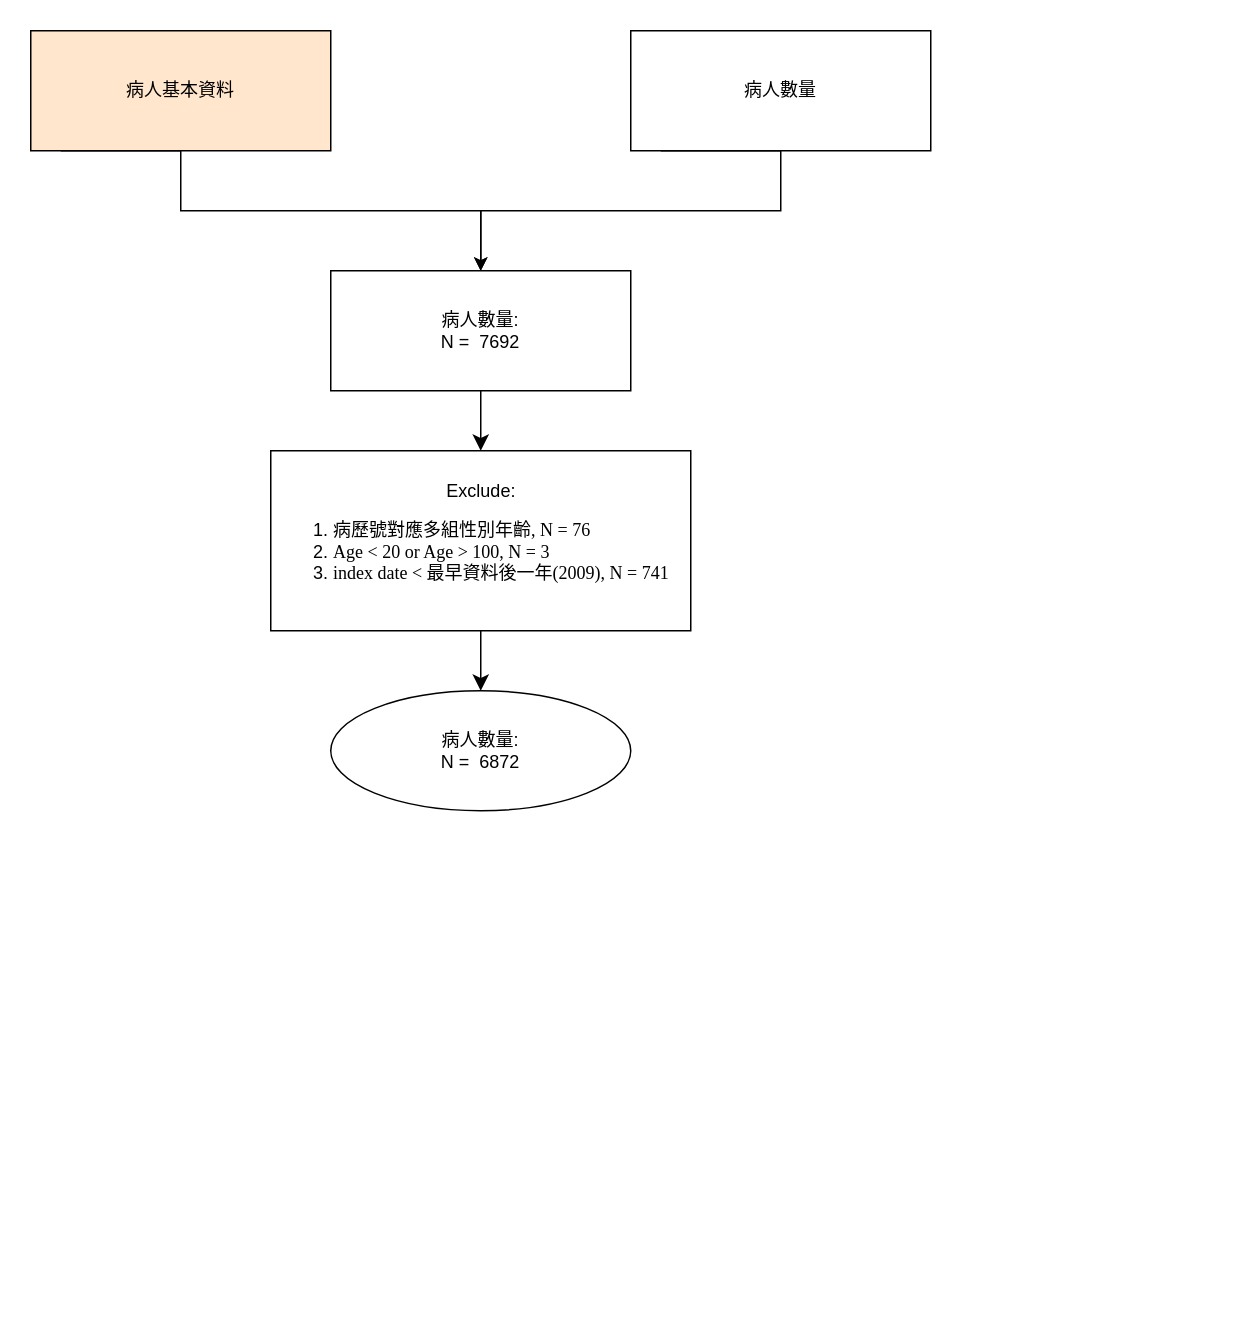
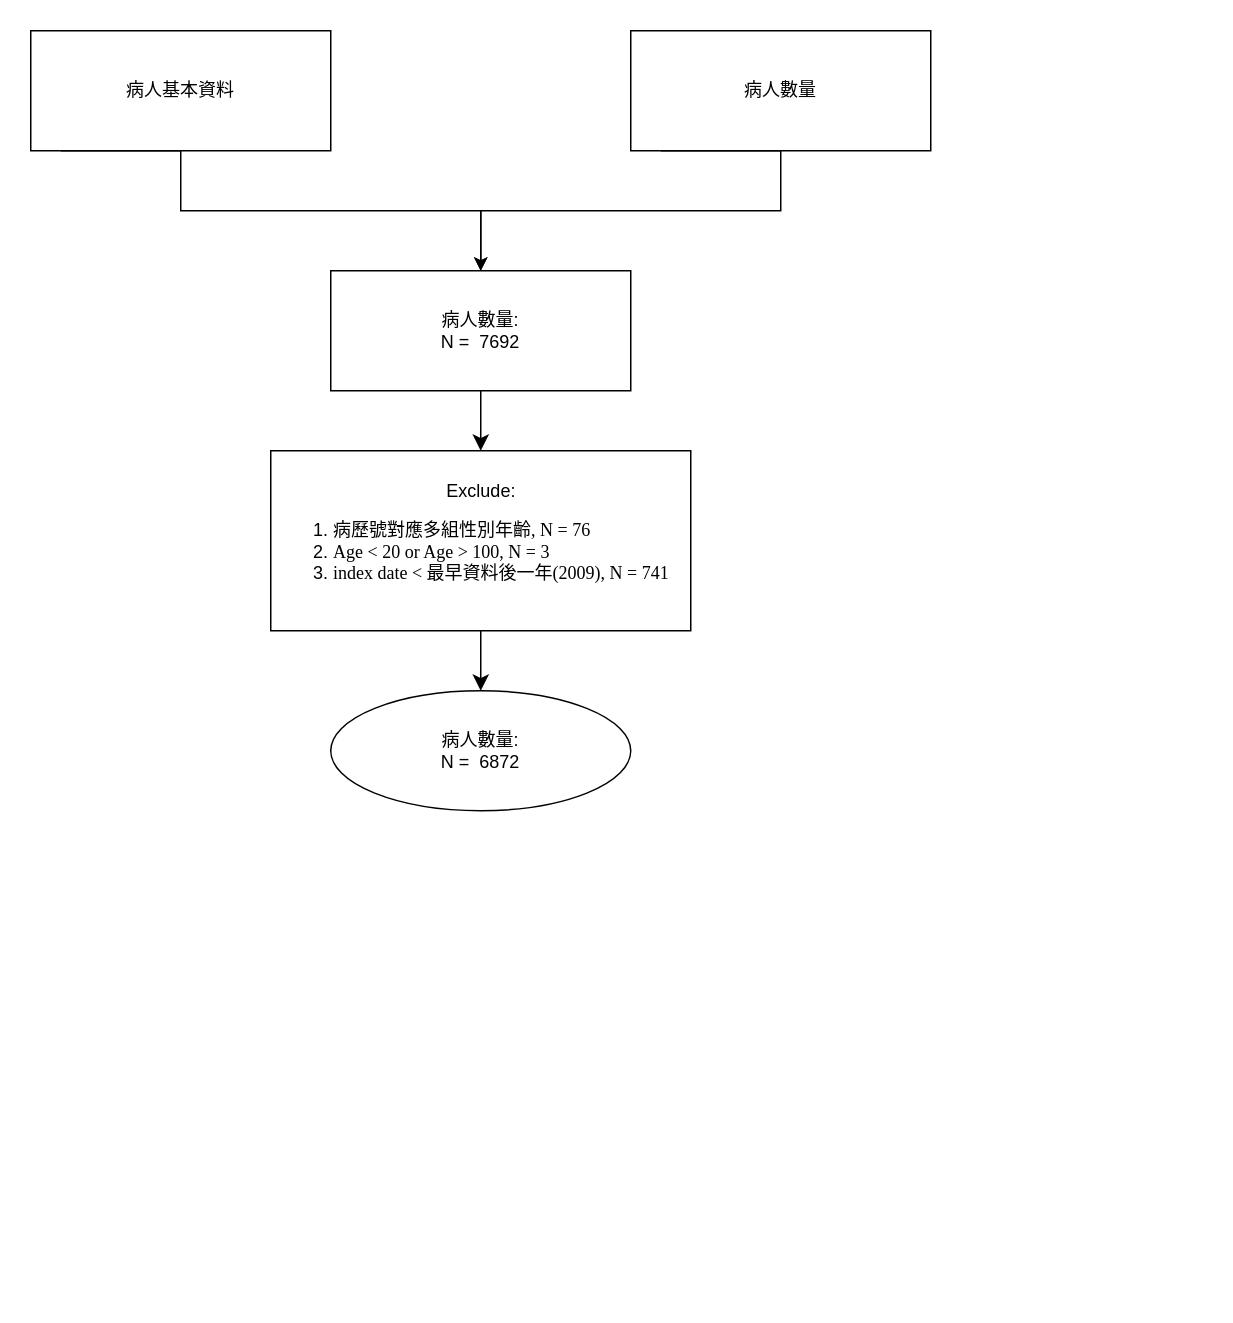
(181, 91) -> (181, 91)
